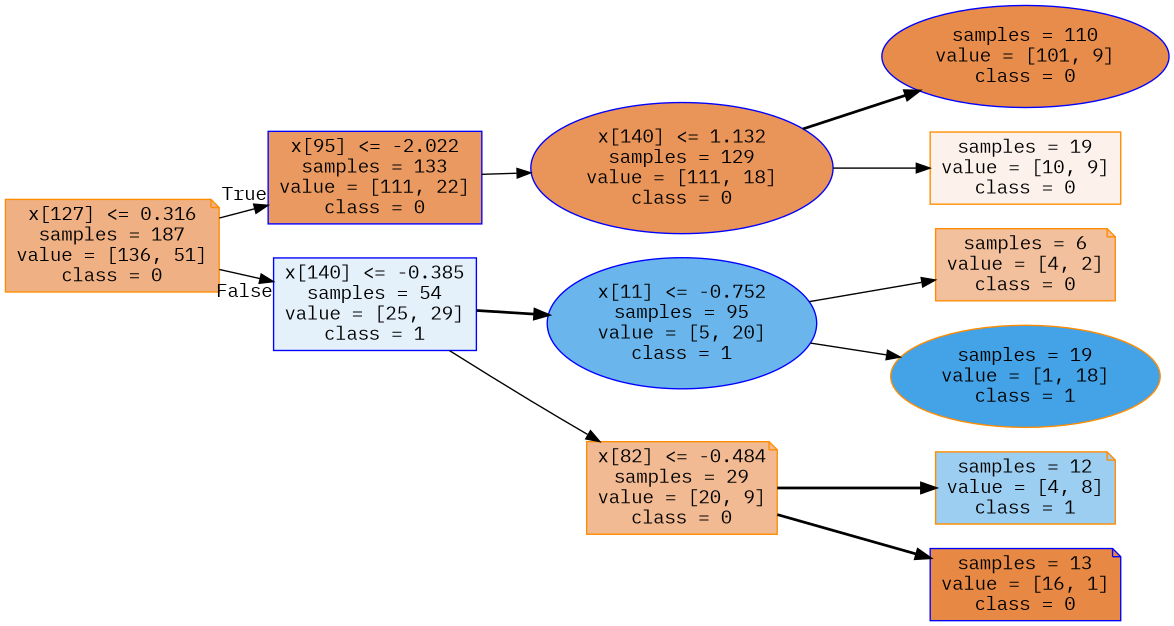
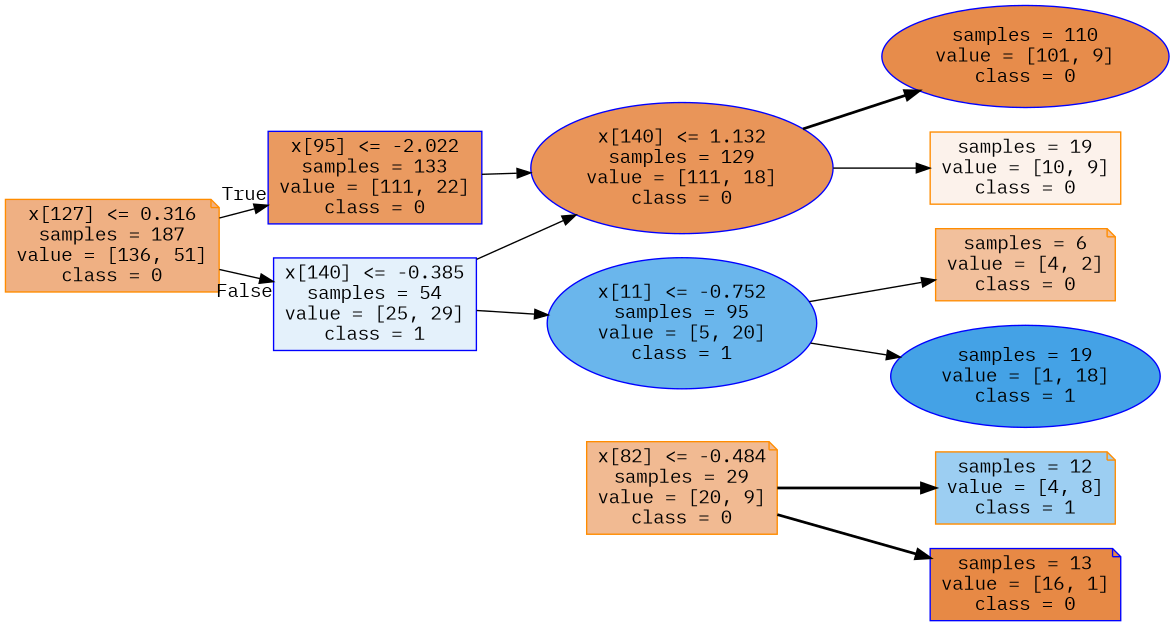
(505, 312) -> (505, 312)
(1025, 376) -> (1025, 376)
(518, 393) -> (520, 240)
